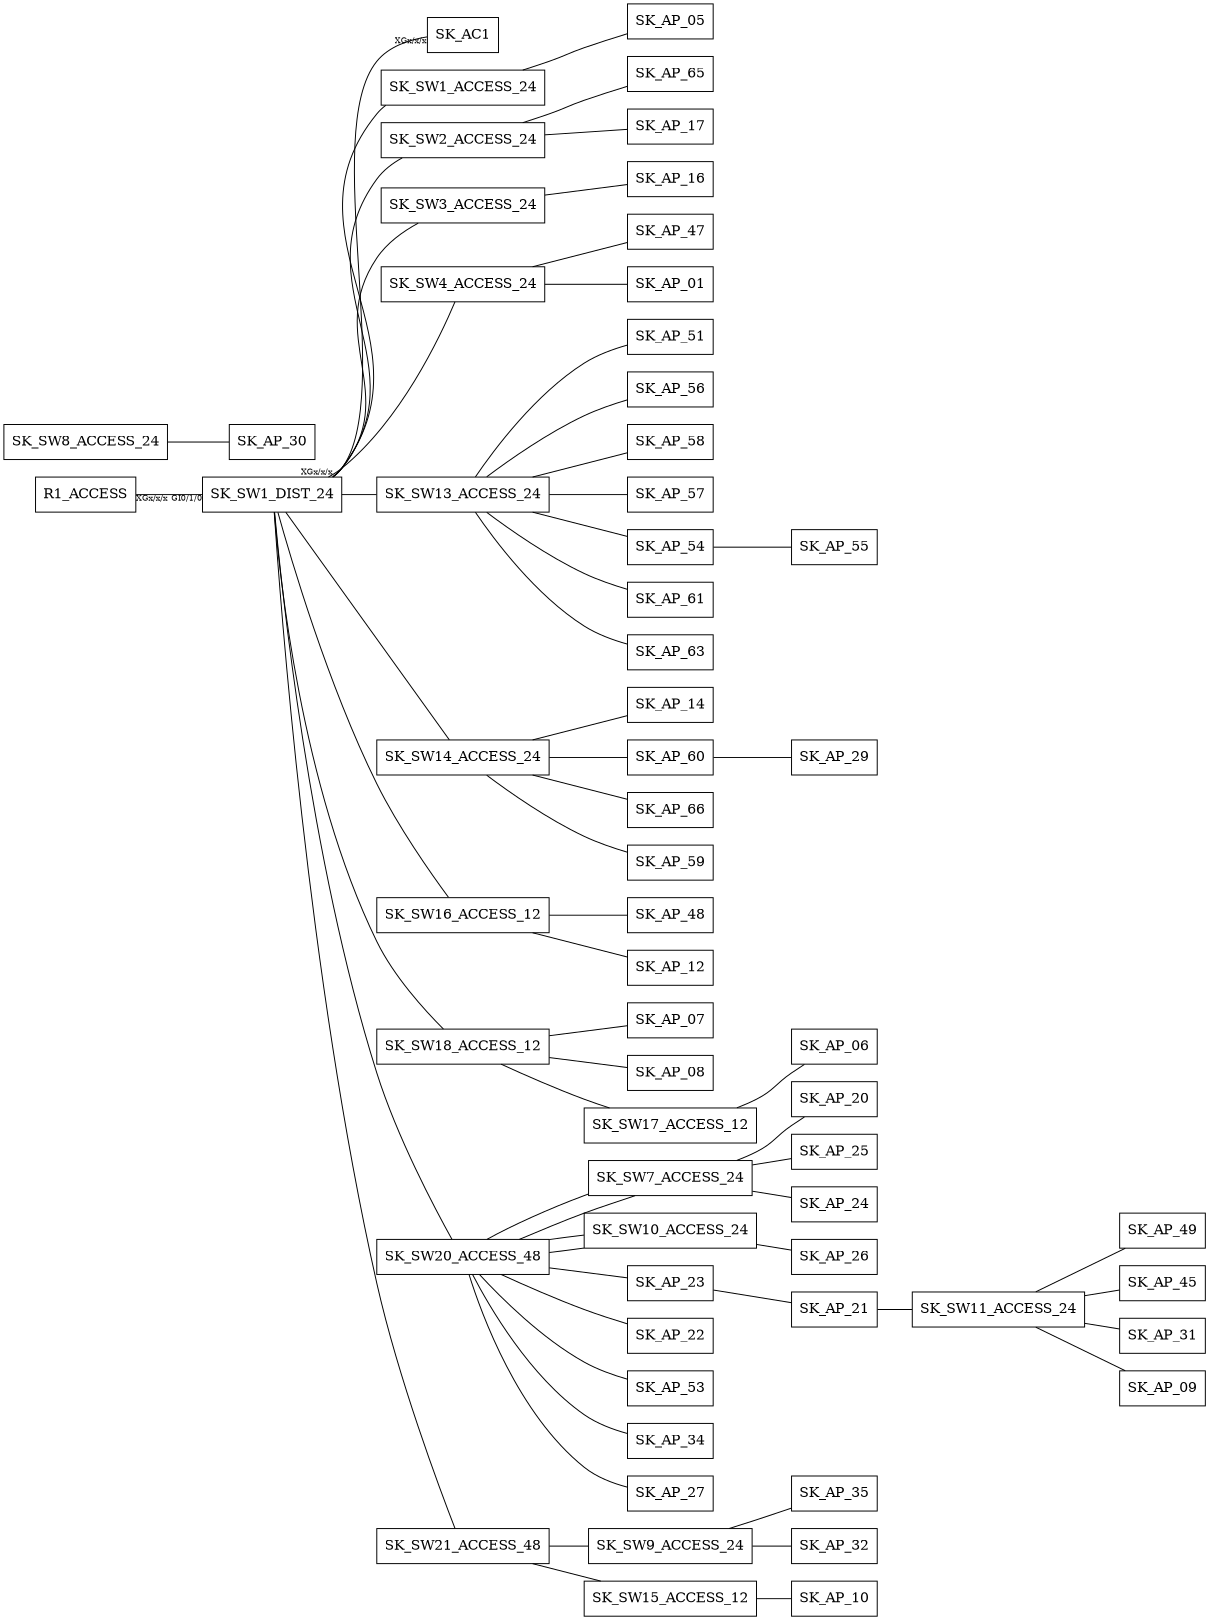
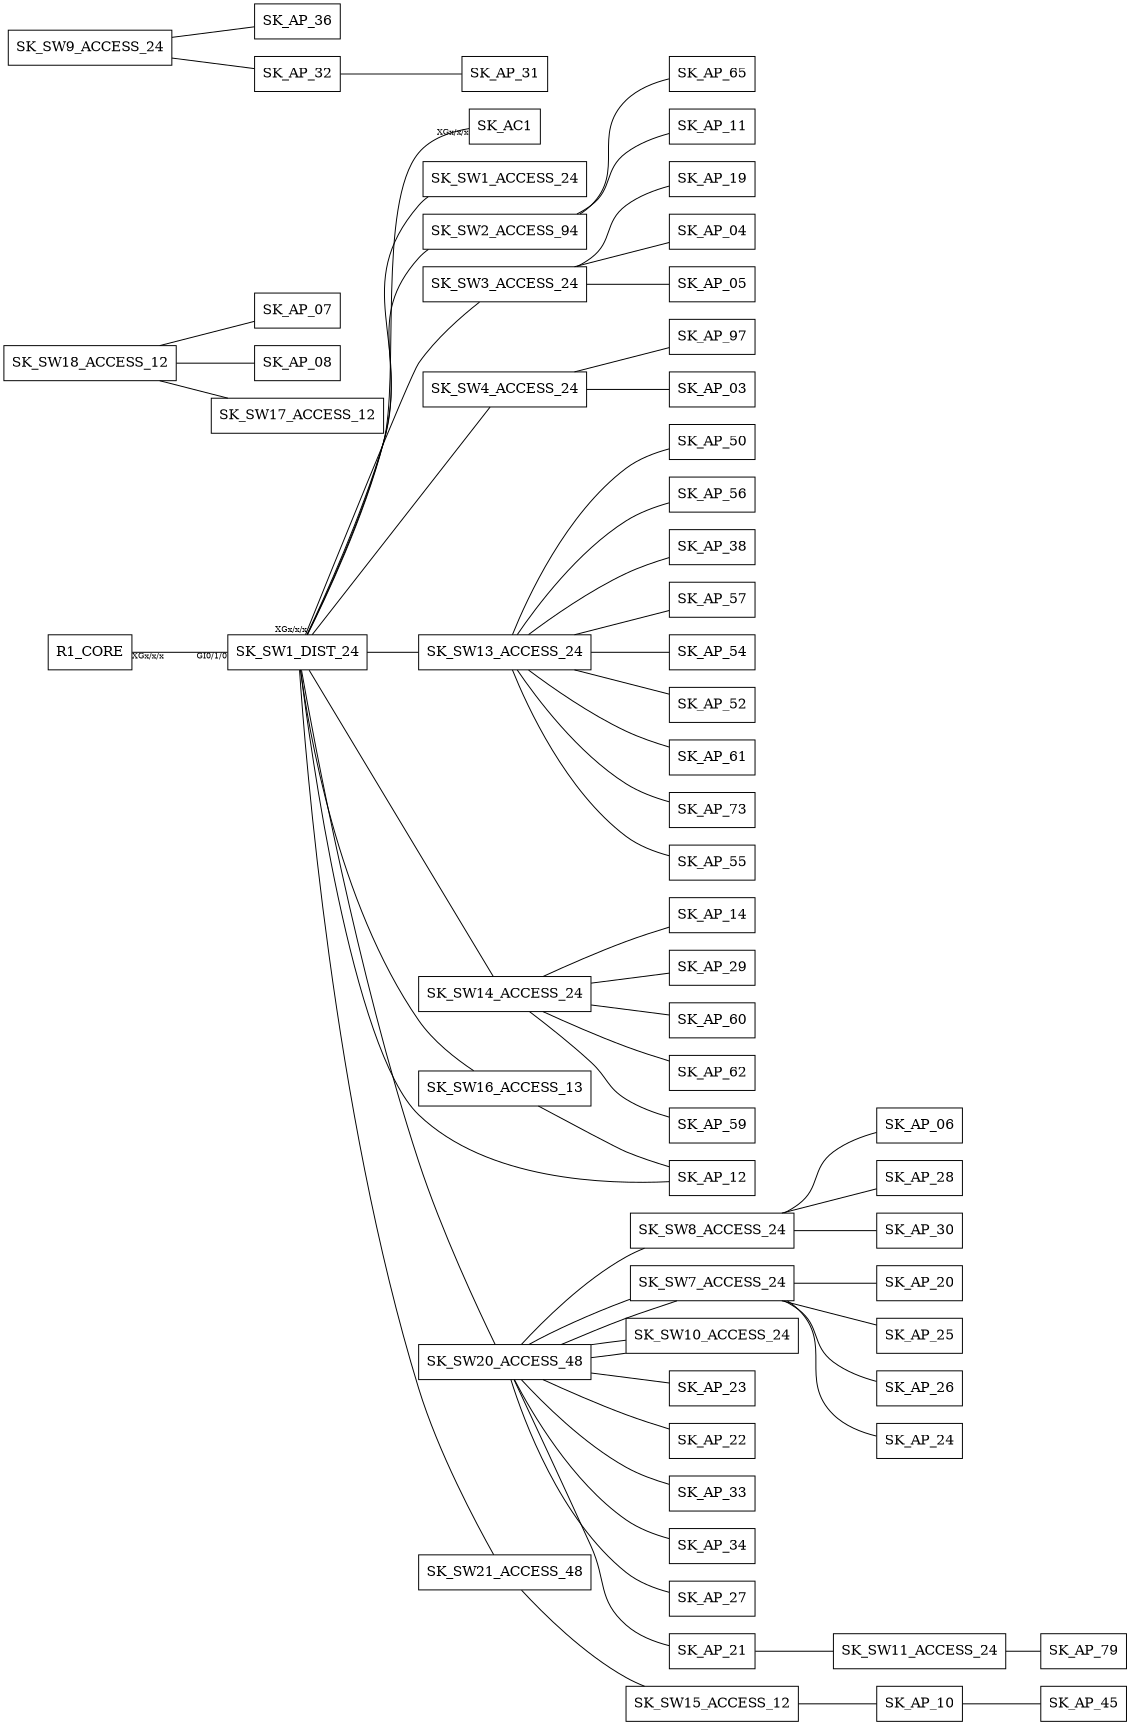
(575, 51) -> (628, 284)
(670, 127) -> (712, 127)
(463, 140) -> (505, 232)
(670, 179) -> (712, 179)
(670, 232) -> (712, 337)
none -> (712, 232)
(670, 284) -> (712, 389)
(670, 337) -> (712, 442)
(670, 442) -> (712, 547)
(86, 495) -> (90, 652)
(752, 547) -> (572, 780)
(670, 652) -> (712, 810)
none -> (712, 705)
(752, 757) -> (630, 978)
(321, 785) -> (373, 1027)
(670, 810) -> (712, 1073)
(463, 915) -> (505, 1088)
(670, 915) -> none
(772, 1089) -> (822, 1164)
none -> (920, 1178)
(1162, 1231) -> (1084, 1651)
(774, 1247) -> (822, 1350)
none -> (578, 1290)
(1102, 1293) -> (1002, 1704)
(752, 1296) -> (591, 1546)
(1102, 1326) -> (401, 74)
(670, 1388) -> (712, 1494)
(1162, 1388) -> none
(834, 1494) -> (297, 21)
(569, 1546) -> none
